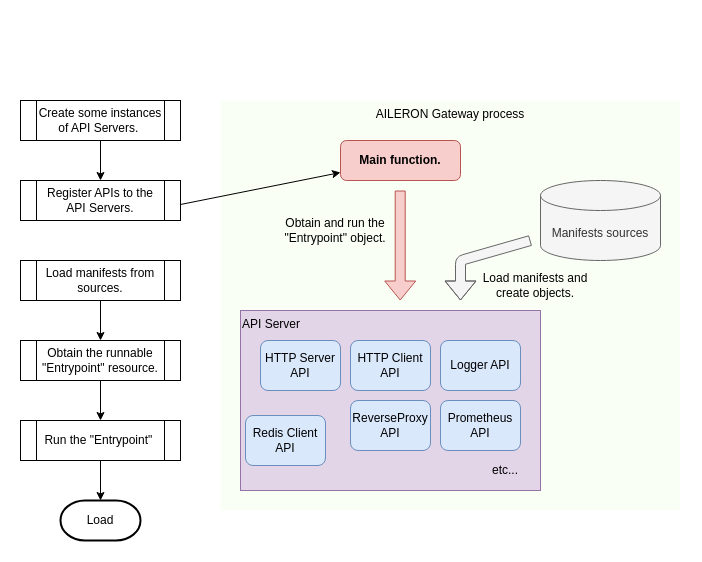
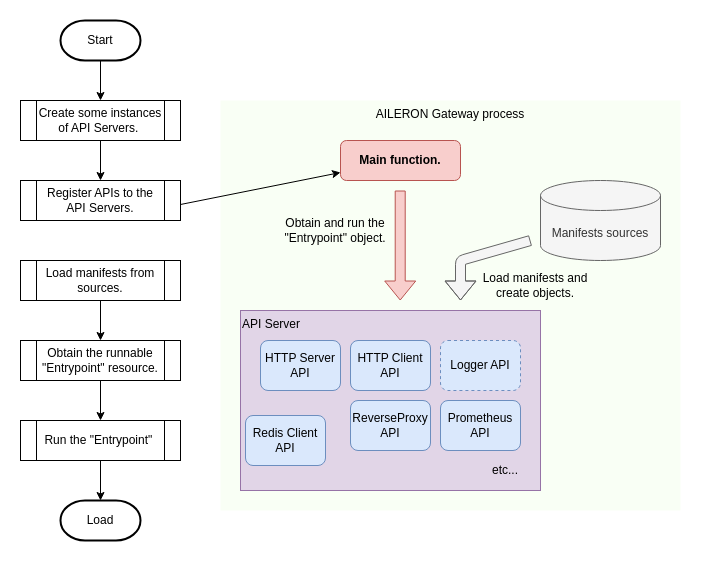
none -> (101, 41)
none -> (101, 77)
(481, 366) -> (481, 366)
